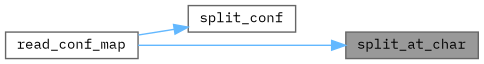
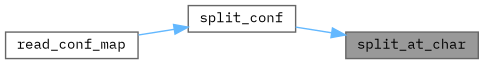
(235, 45) -> (314, 30)
